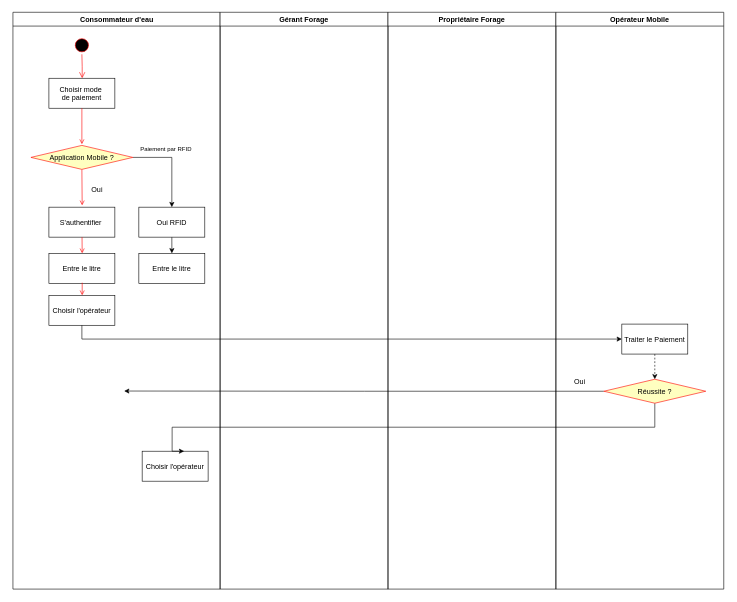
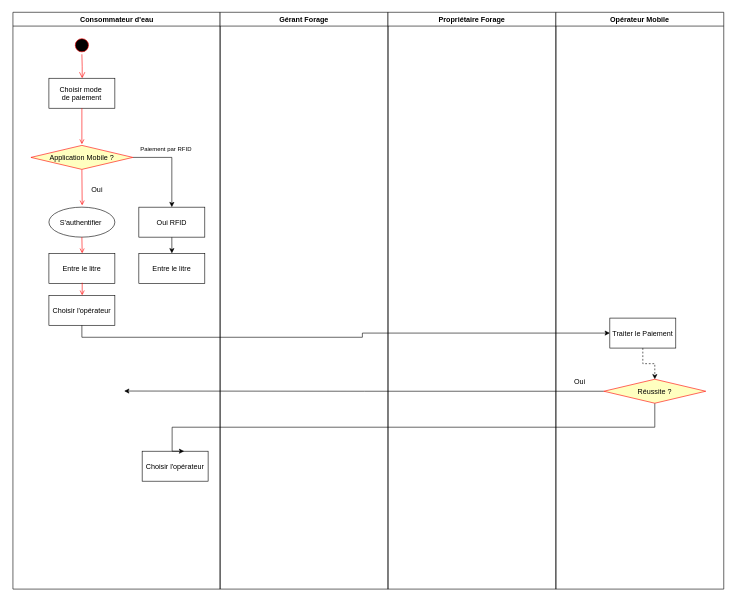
(82, 222) -> (82, 222)
(655, 339) -> (643, 333)
